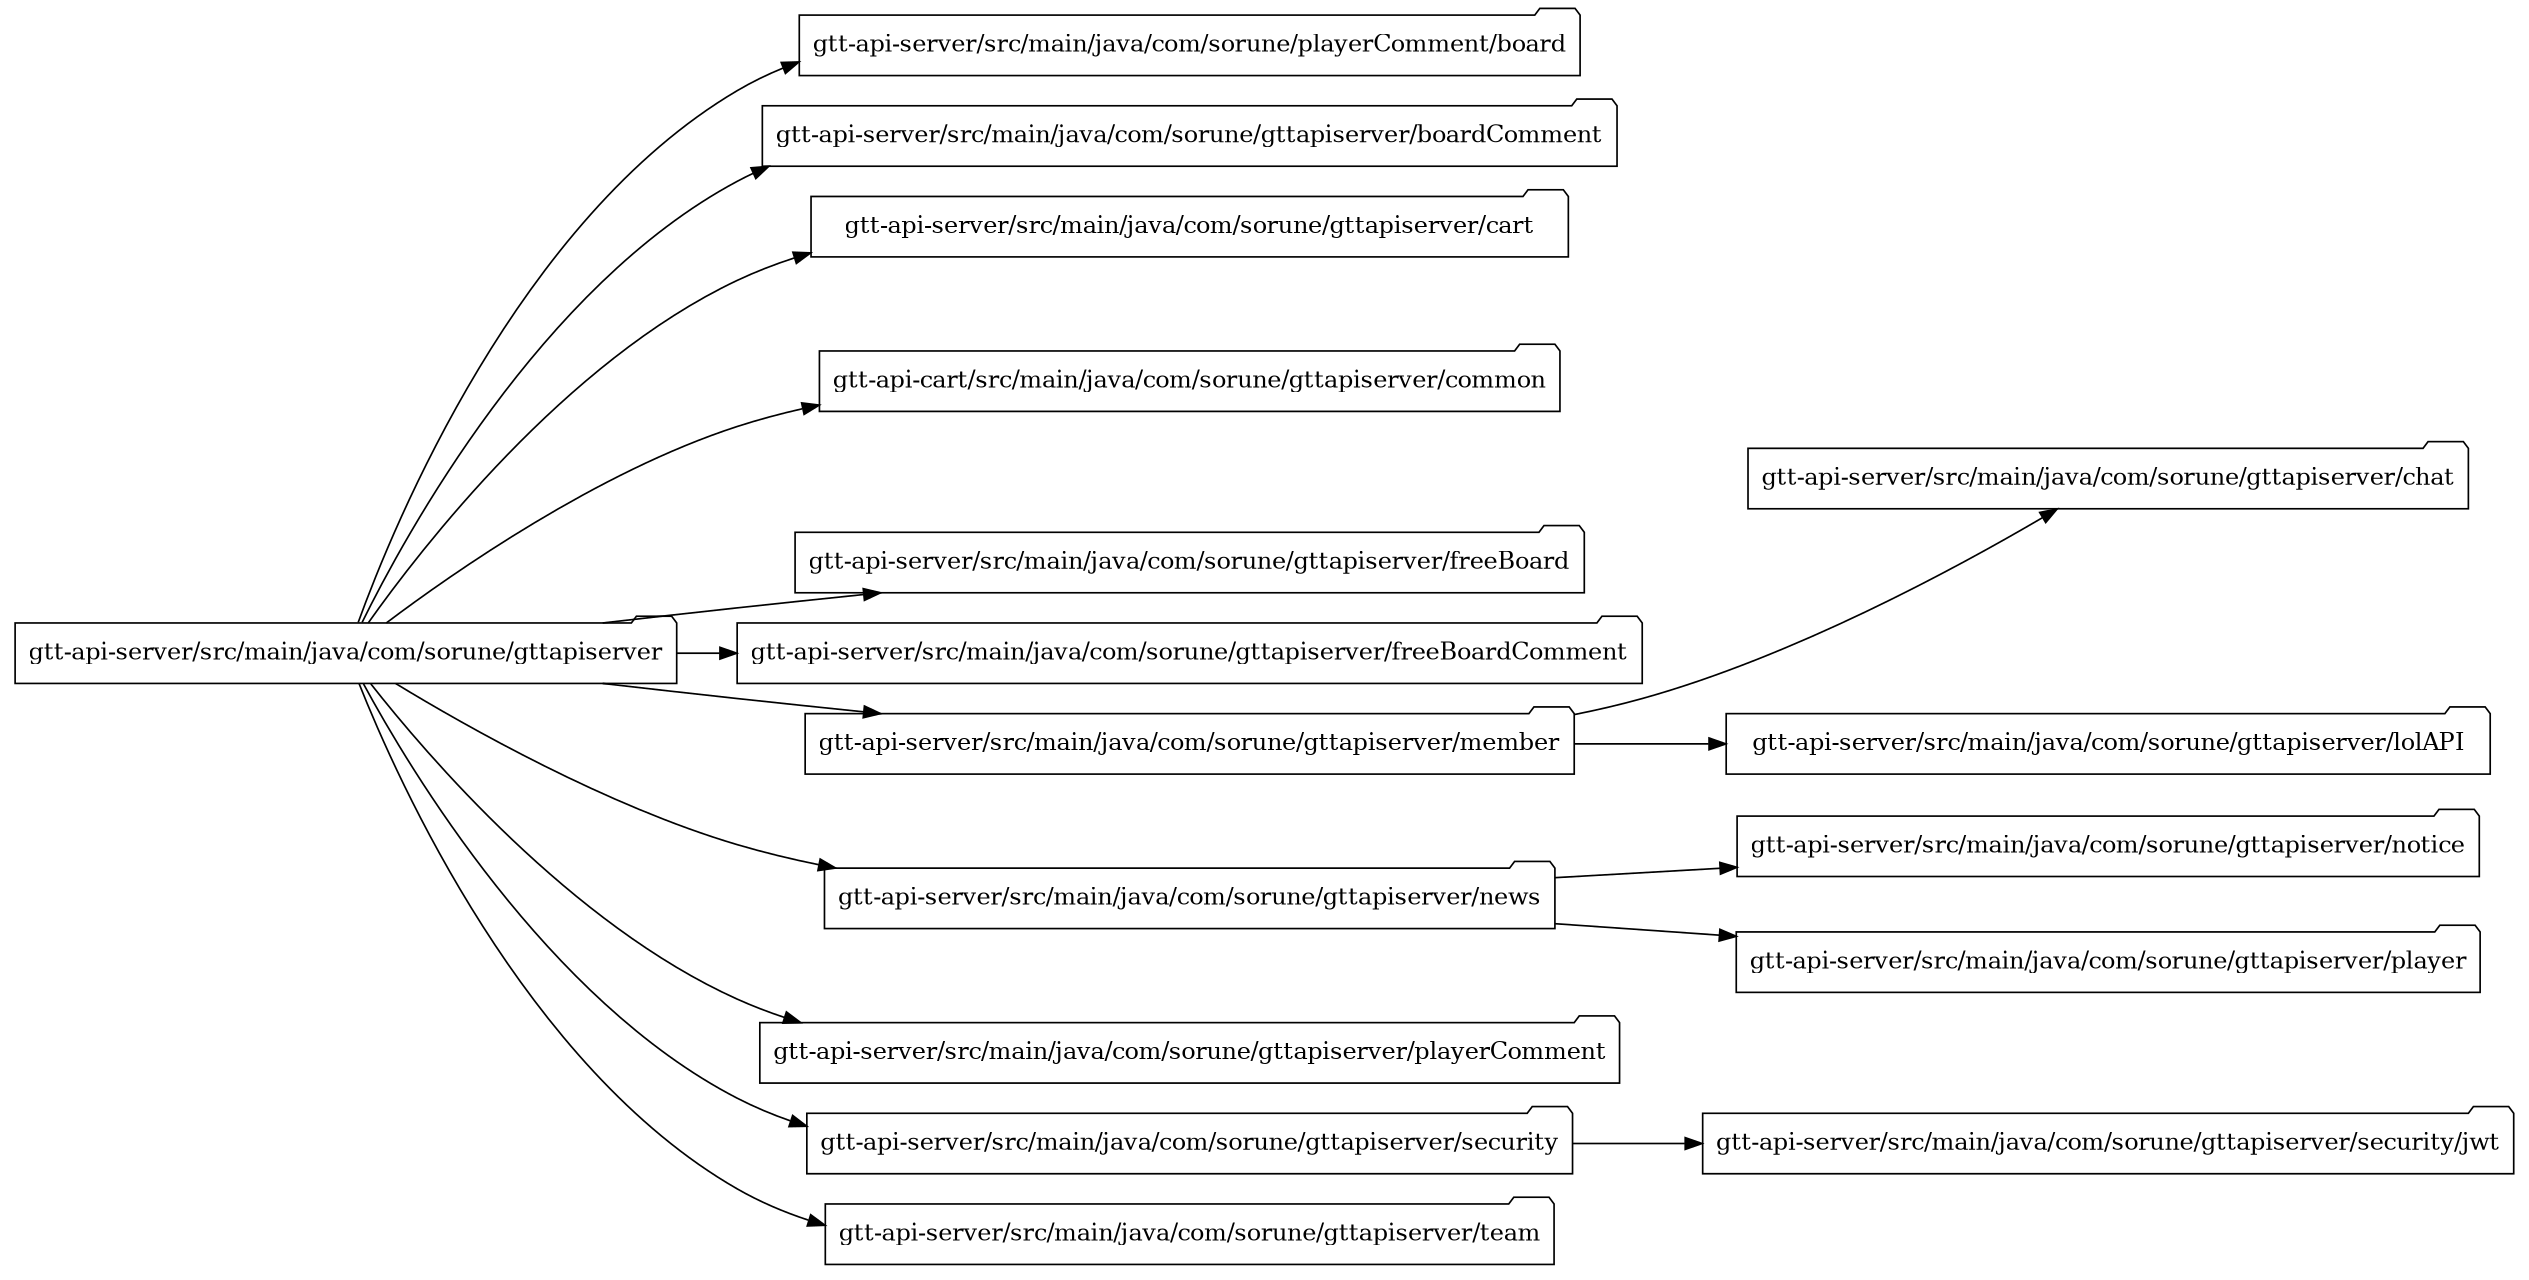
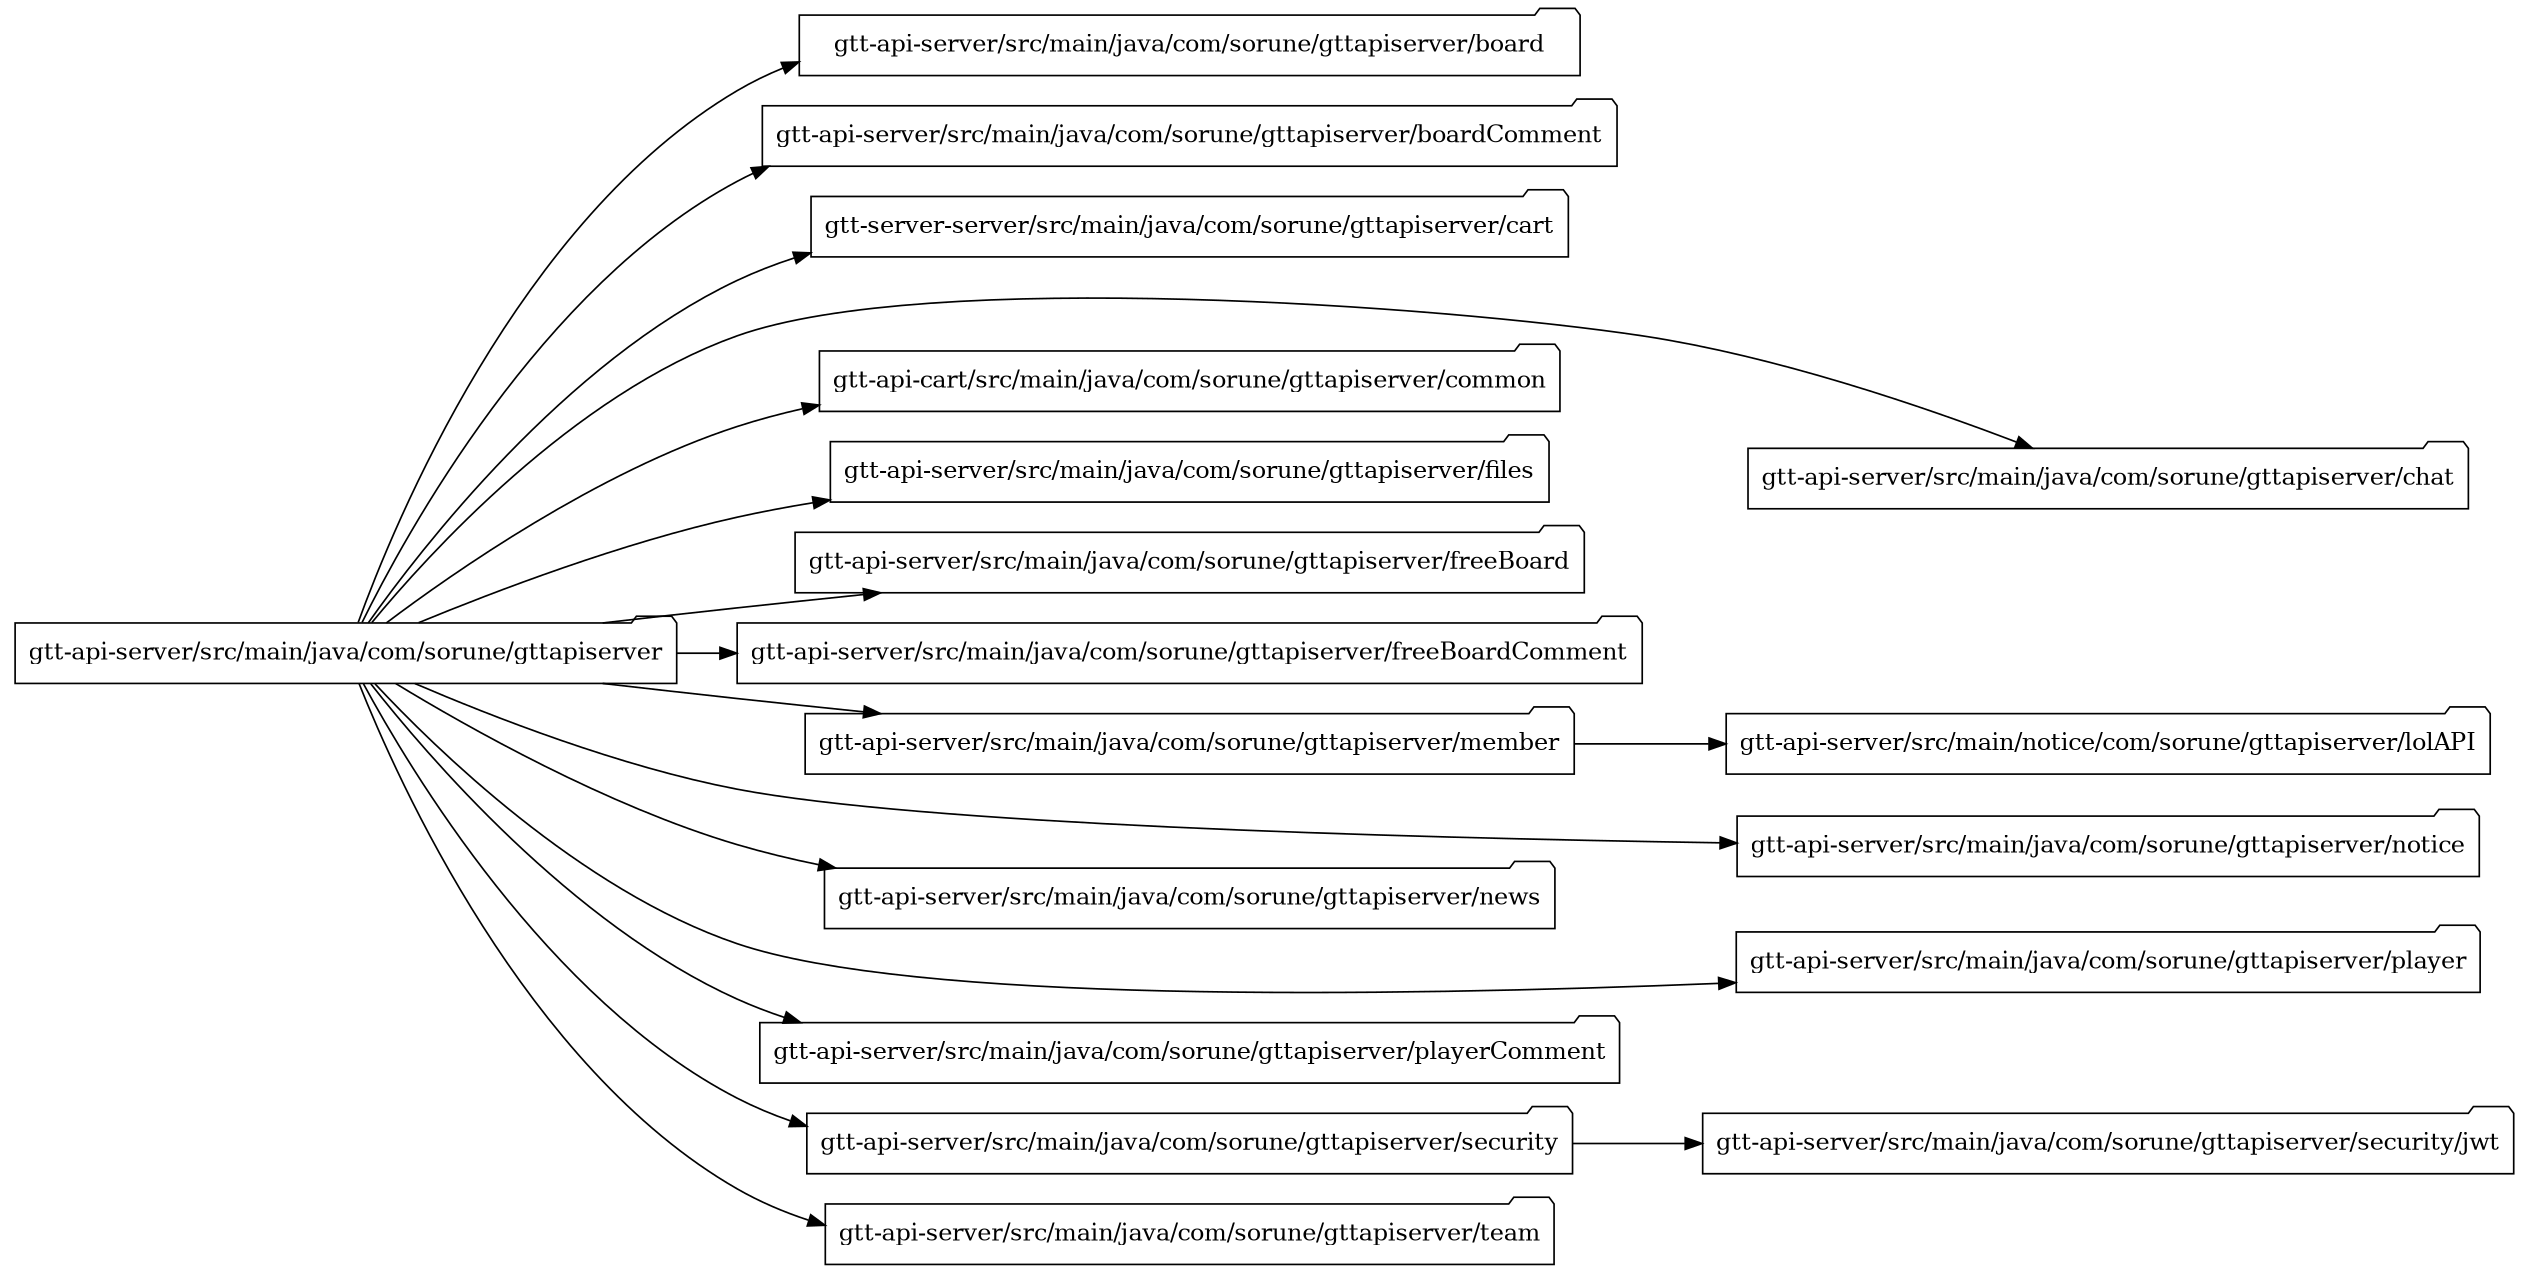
(1190, 45) -> (1190, 45)
(1190, 227) -> (1190, 227)
none -> (1190, 472)
(1816, 635) -> (1149, 299)
(2108, 744) -> (2108, 744)
(1637, 873) -> (1058, 821)
(1637, 929) -> (1001, 983)
